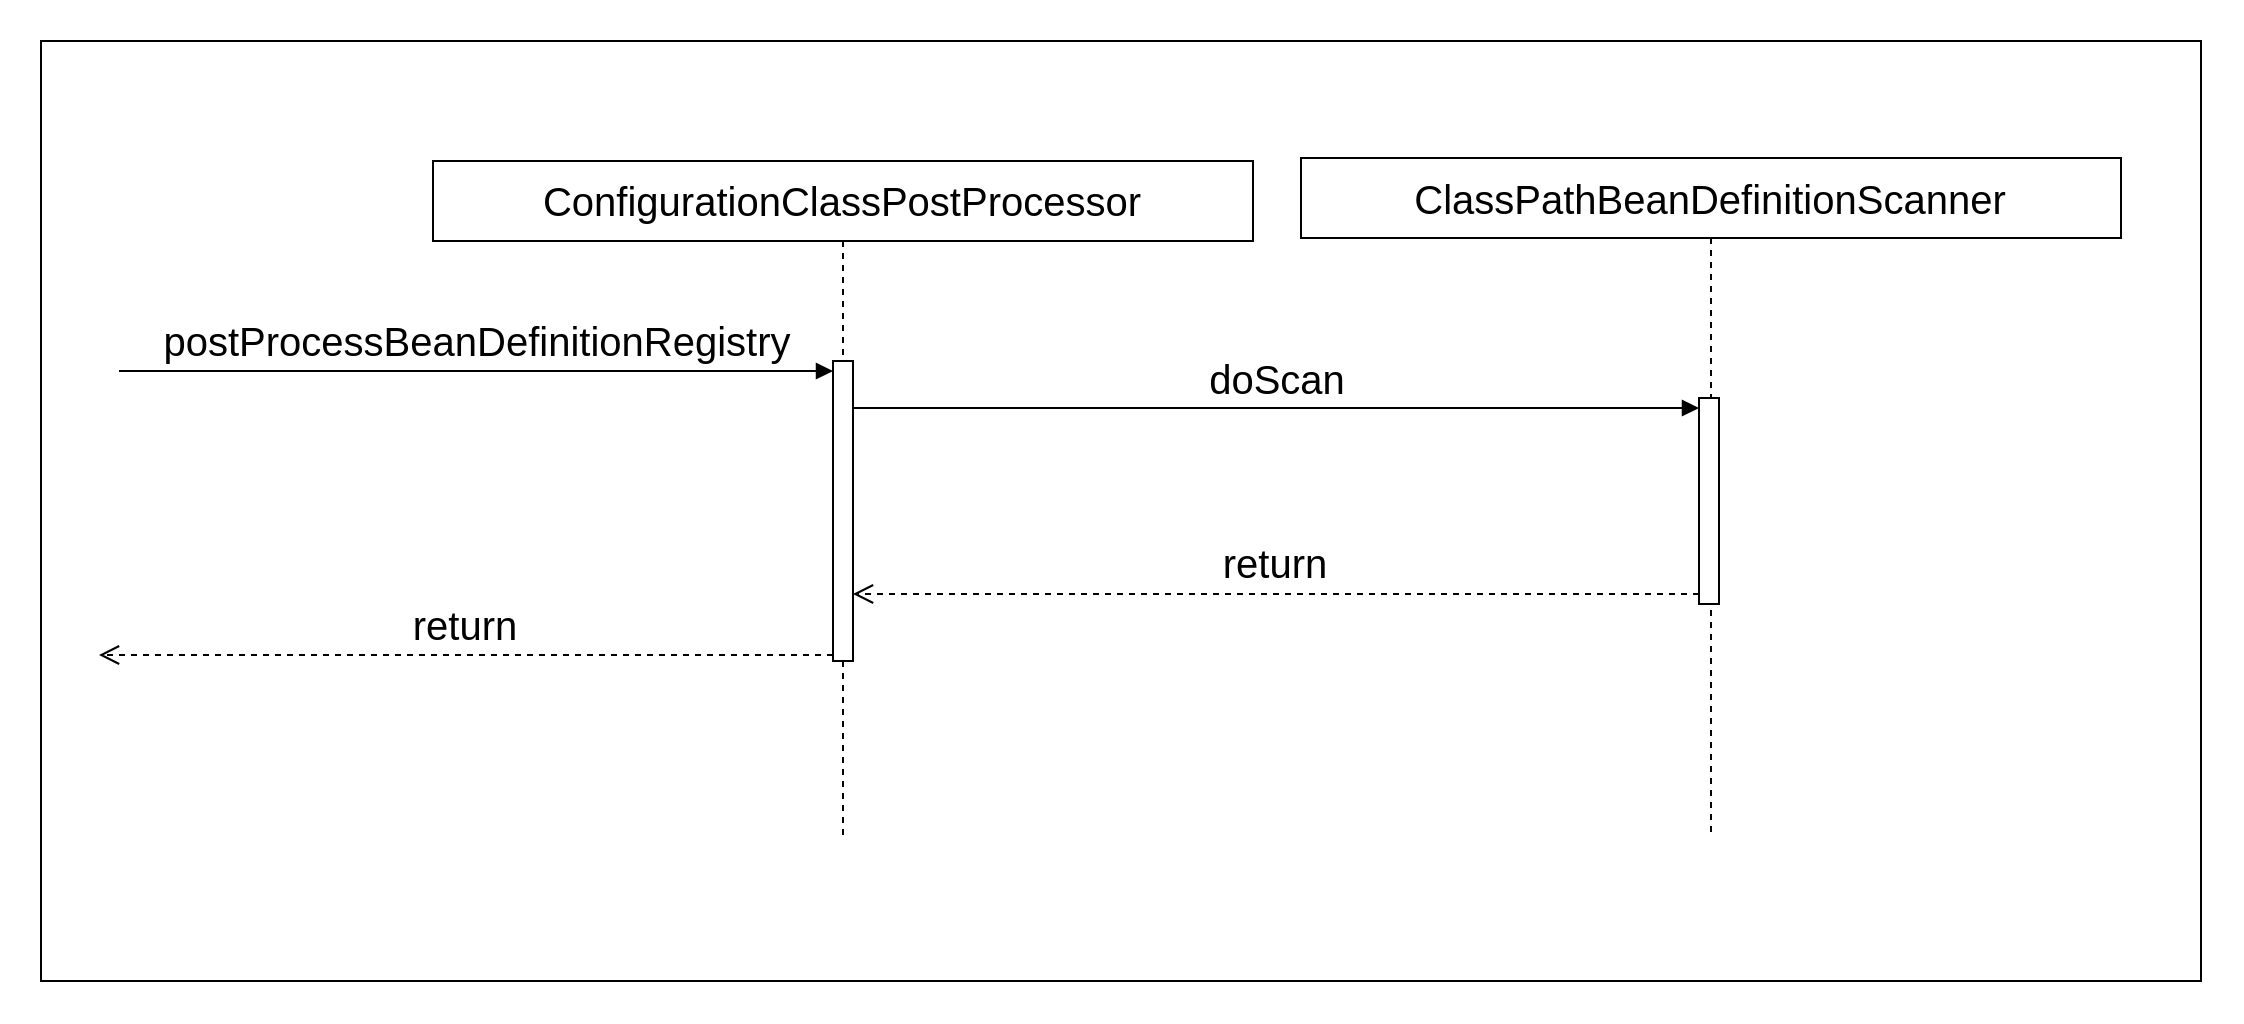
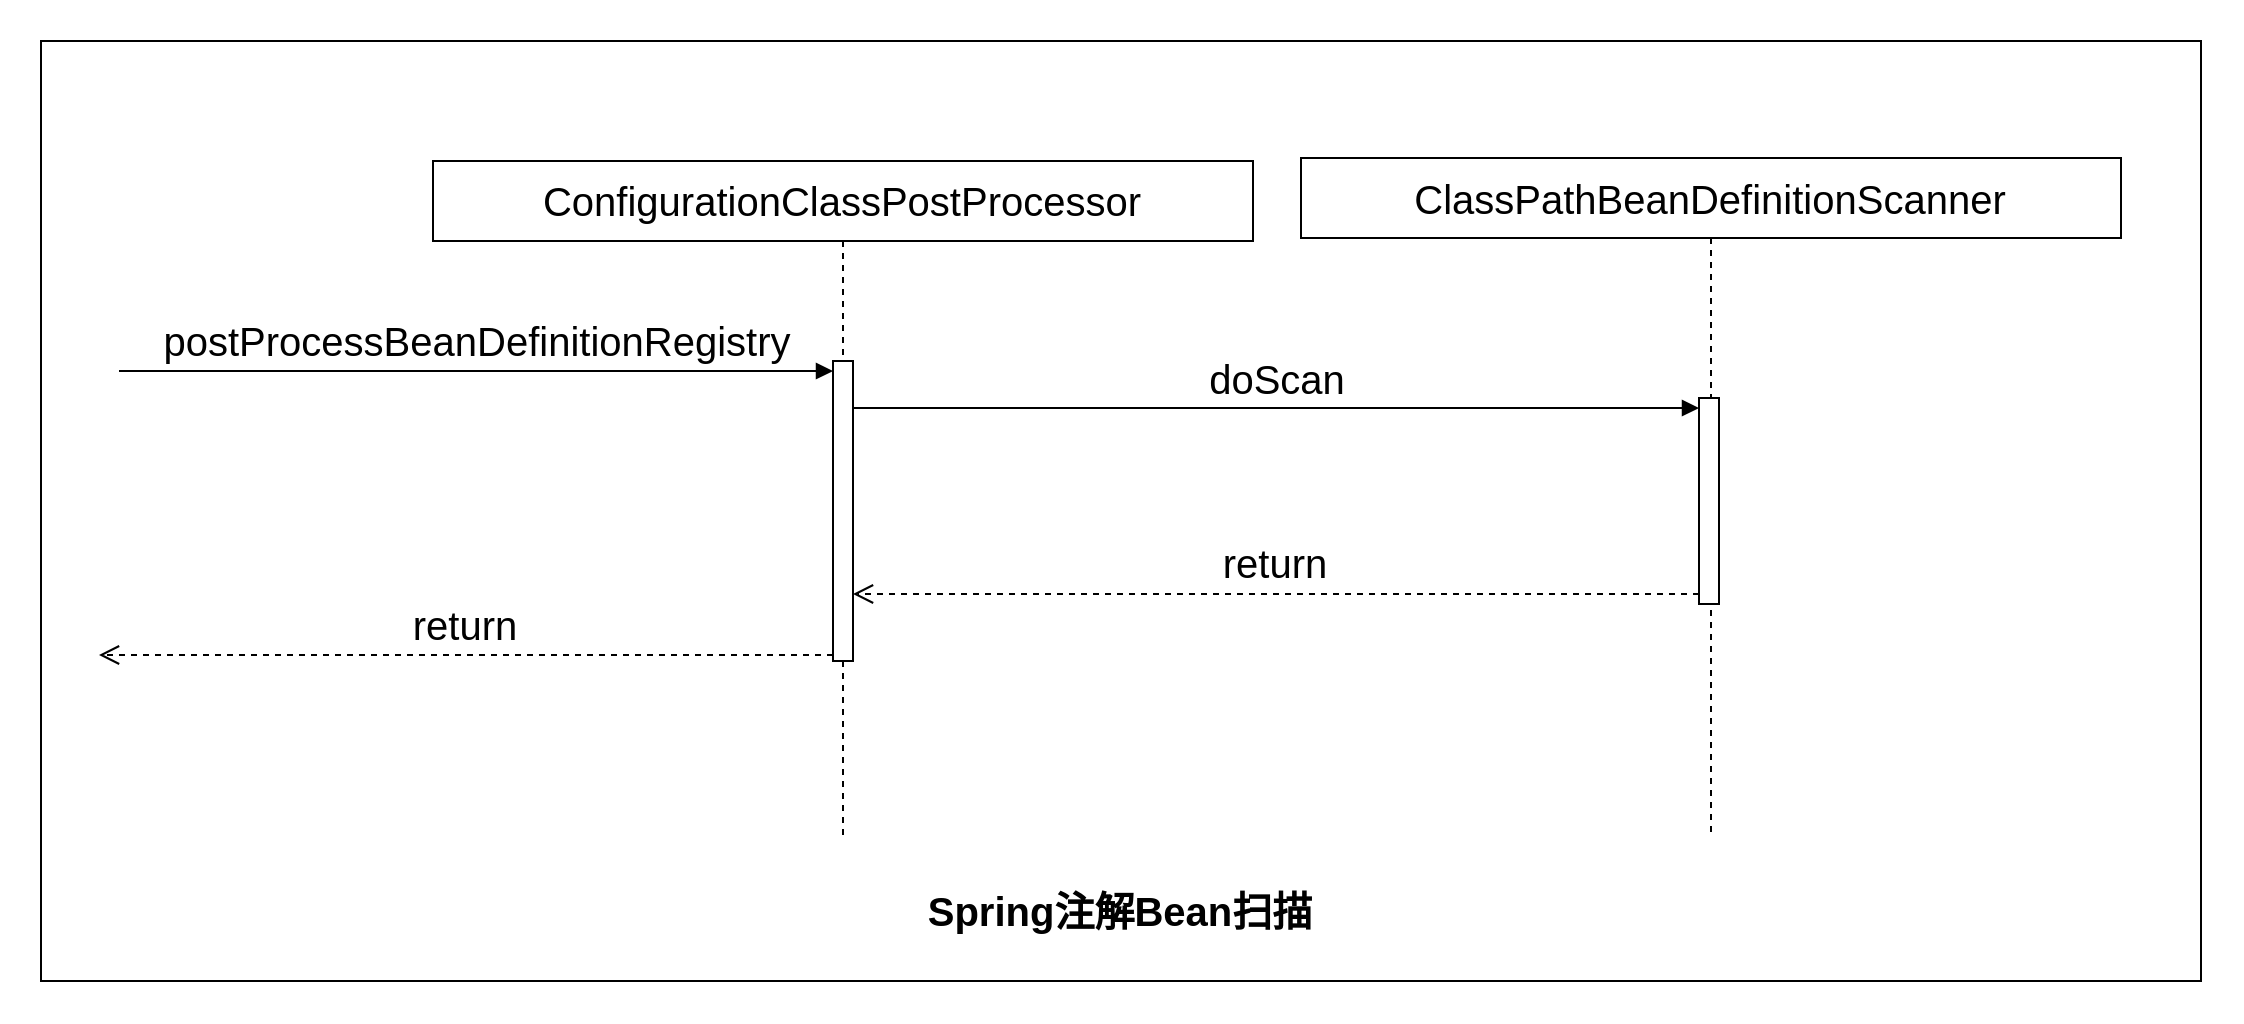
none -> (1121, 911)
